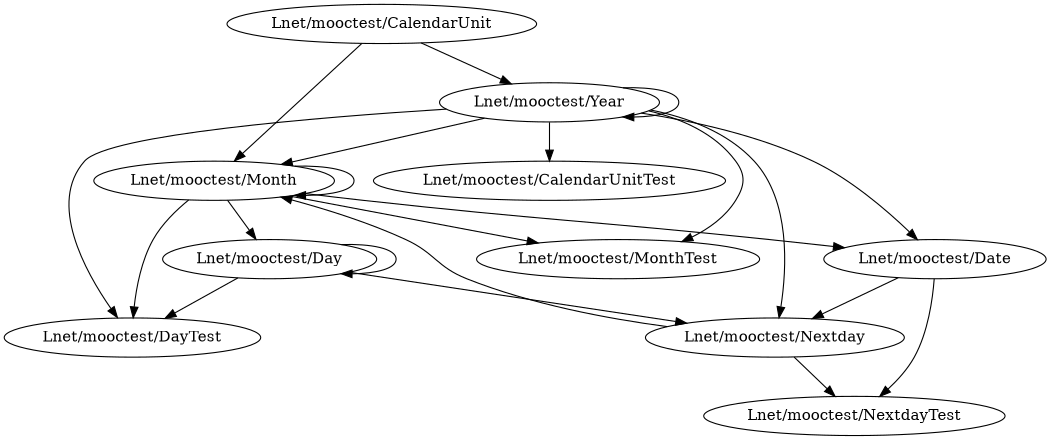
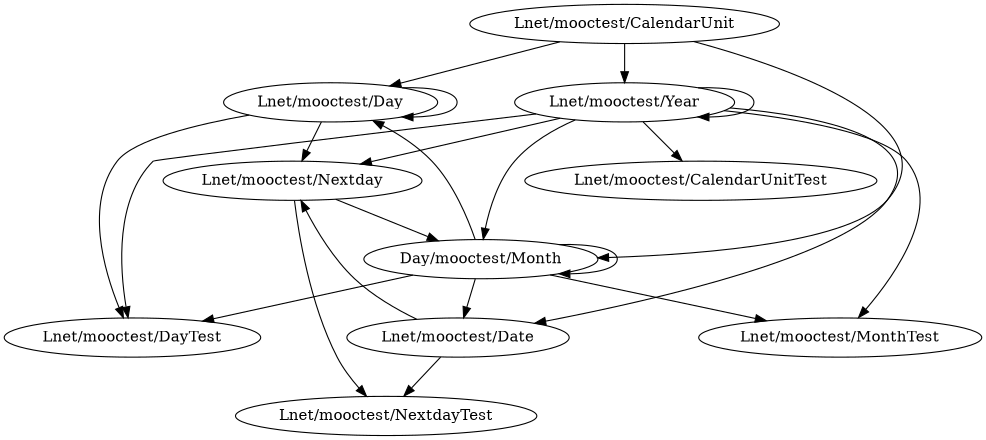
none -> (480, 63)
(214, 181) -> (481, 259)
